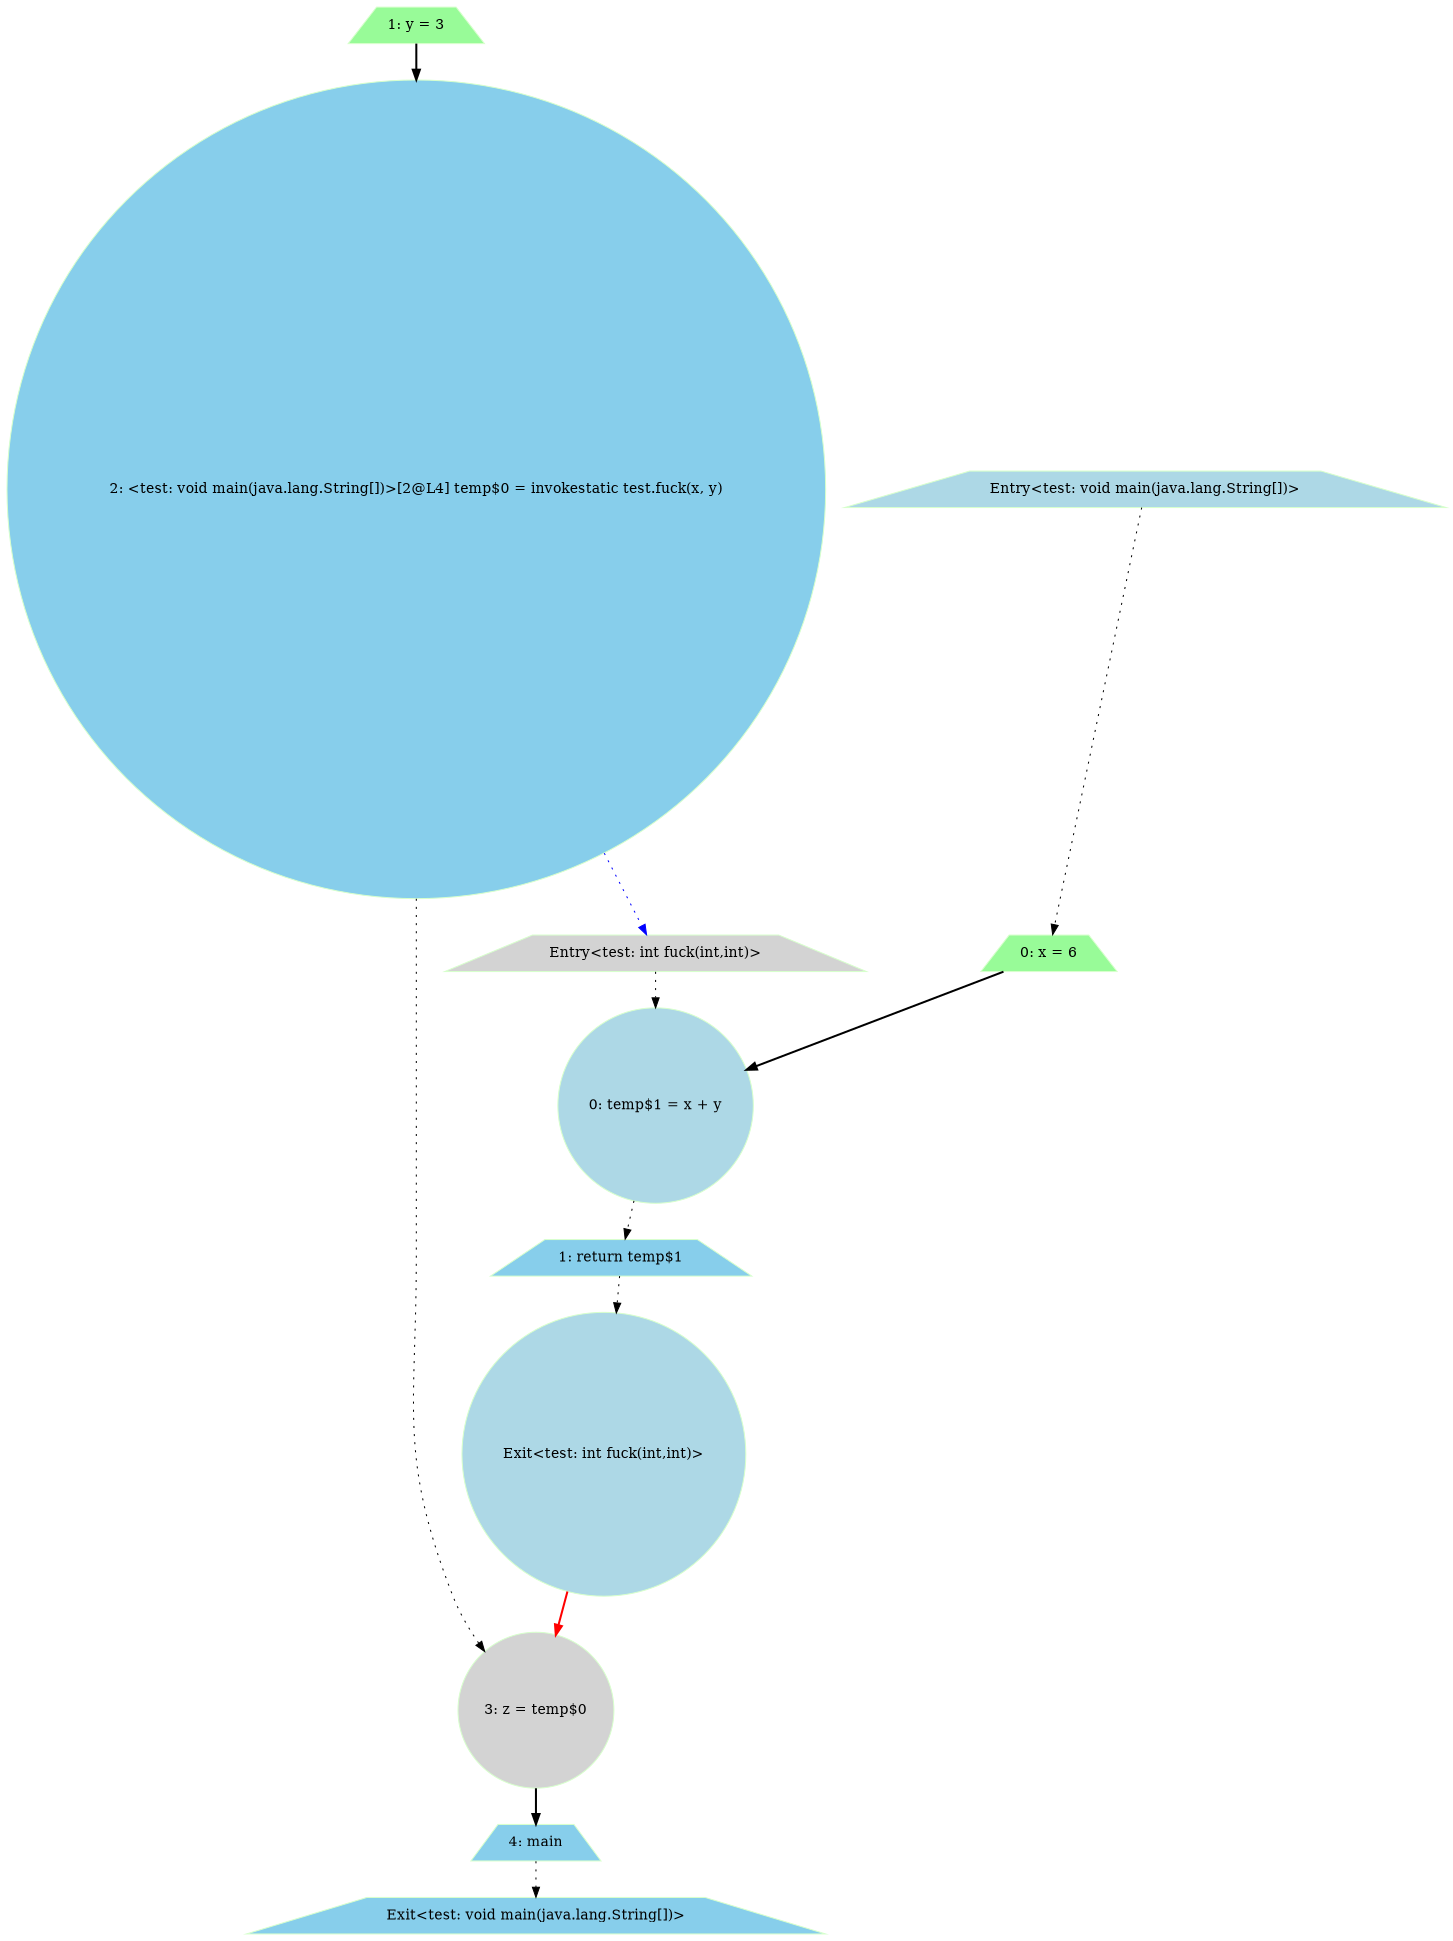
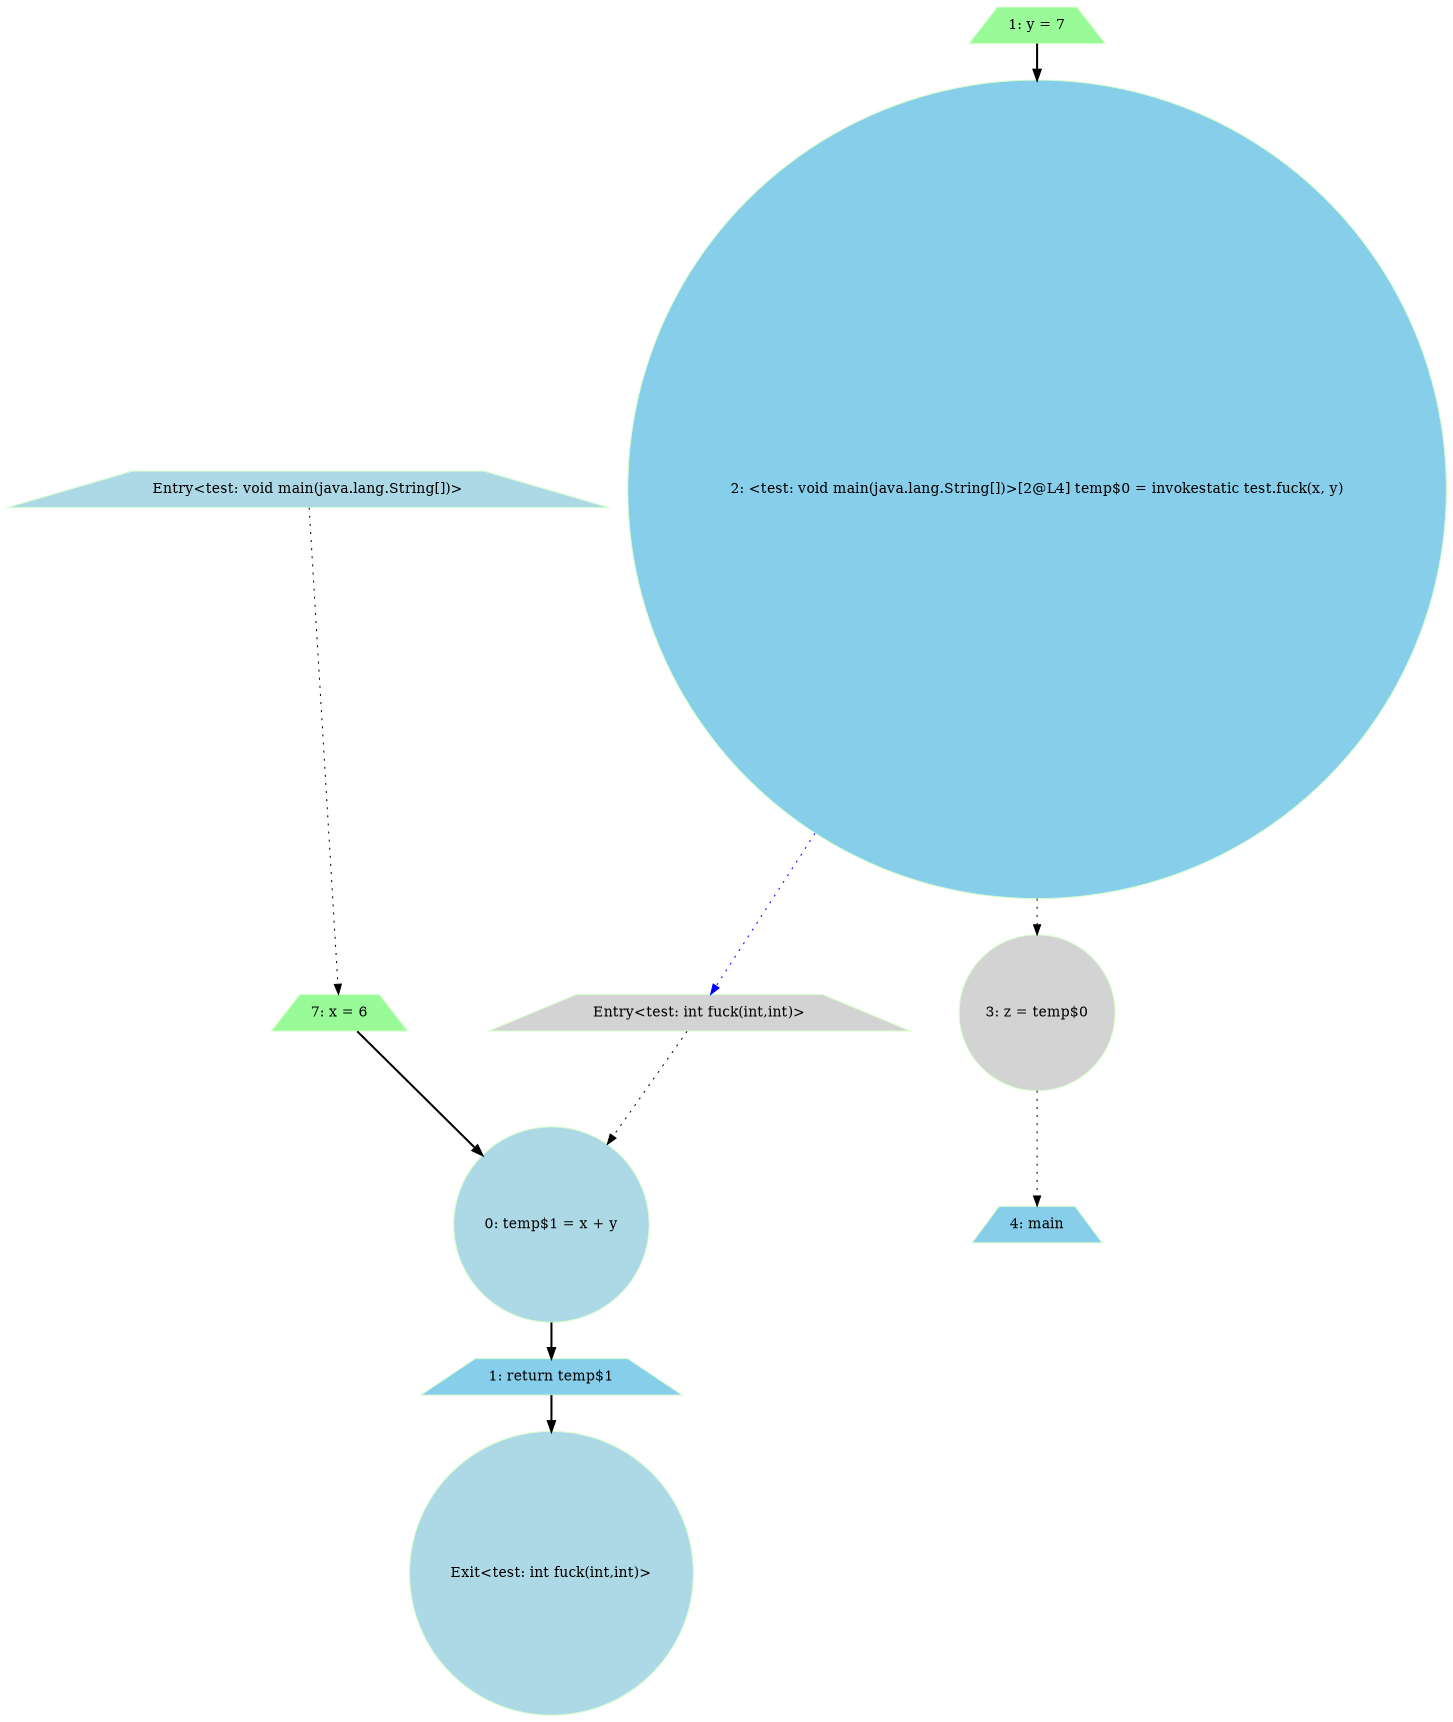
(416, 25) -> (1037, 25)
(1049, 953) -> (340, 1013)
(631, 1215) -> (551, 1335)
(618, 1289) -> (551, 1408)
(563, 1608) -> none
(536, 1801) -> (1037, 1143)
(536, 1916) -> none
